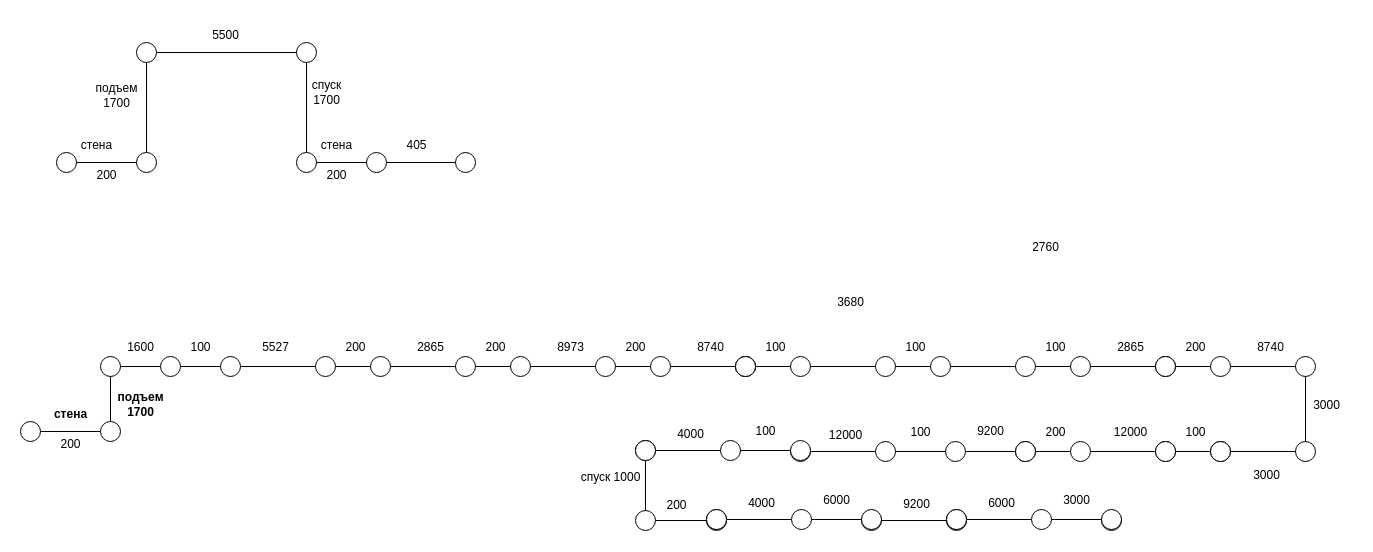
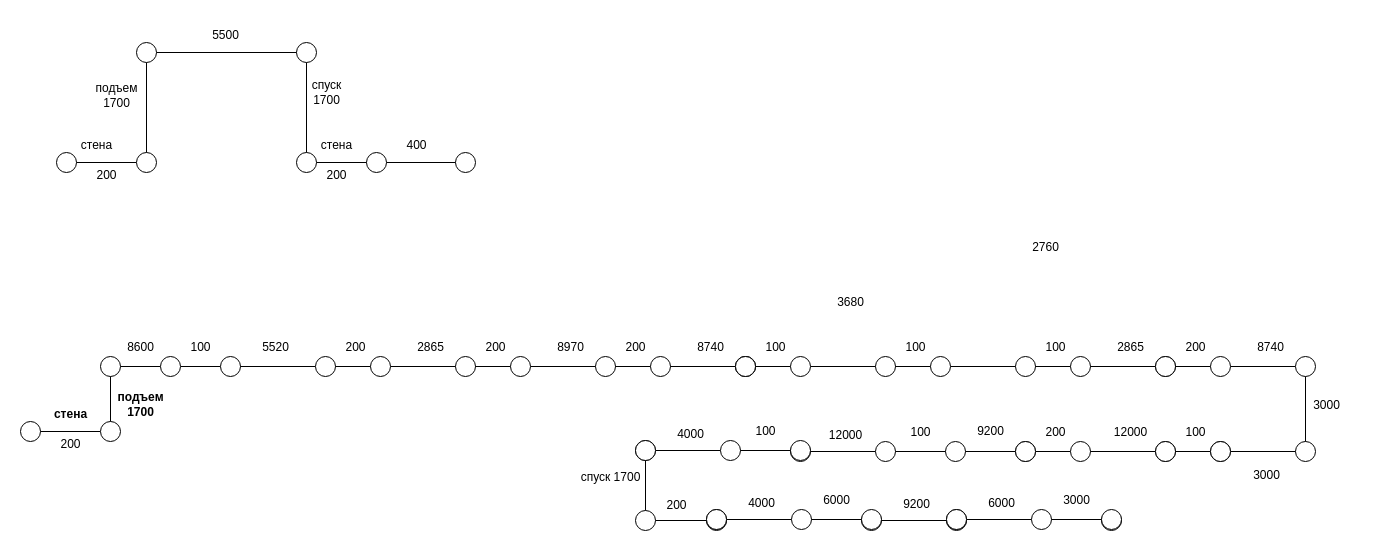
(417, 146) -> (417, 146)
(141, 348) -> (141, 348)
(276, 348) -> (276, 348)
(571, 348) -> (571, 348)
(611, 478) -> (611, 478)
